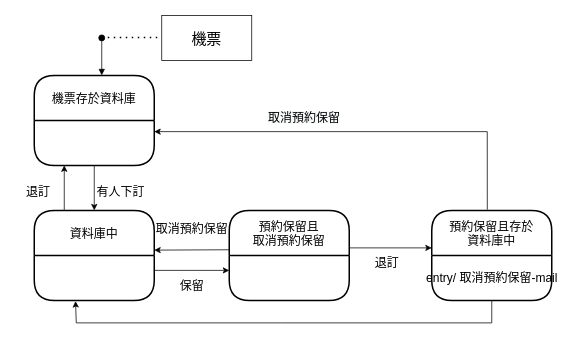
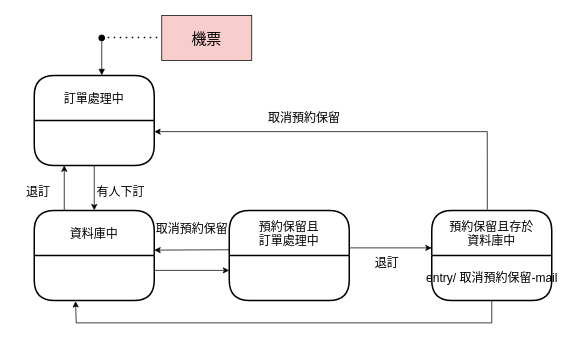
(207, 38) -> (207, 38)
(94, 99) -> (94, 99)
(289, 227) -> (289, 227)
(192, 285) -> none
